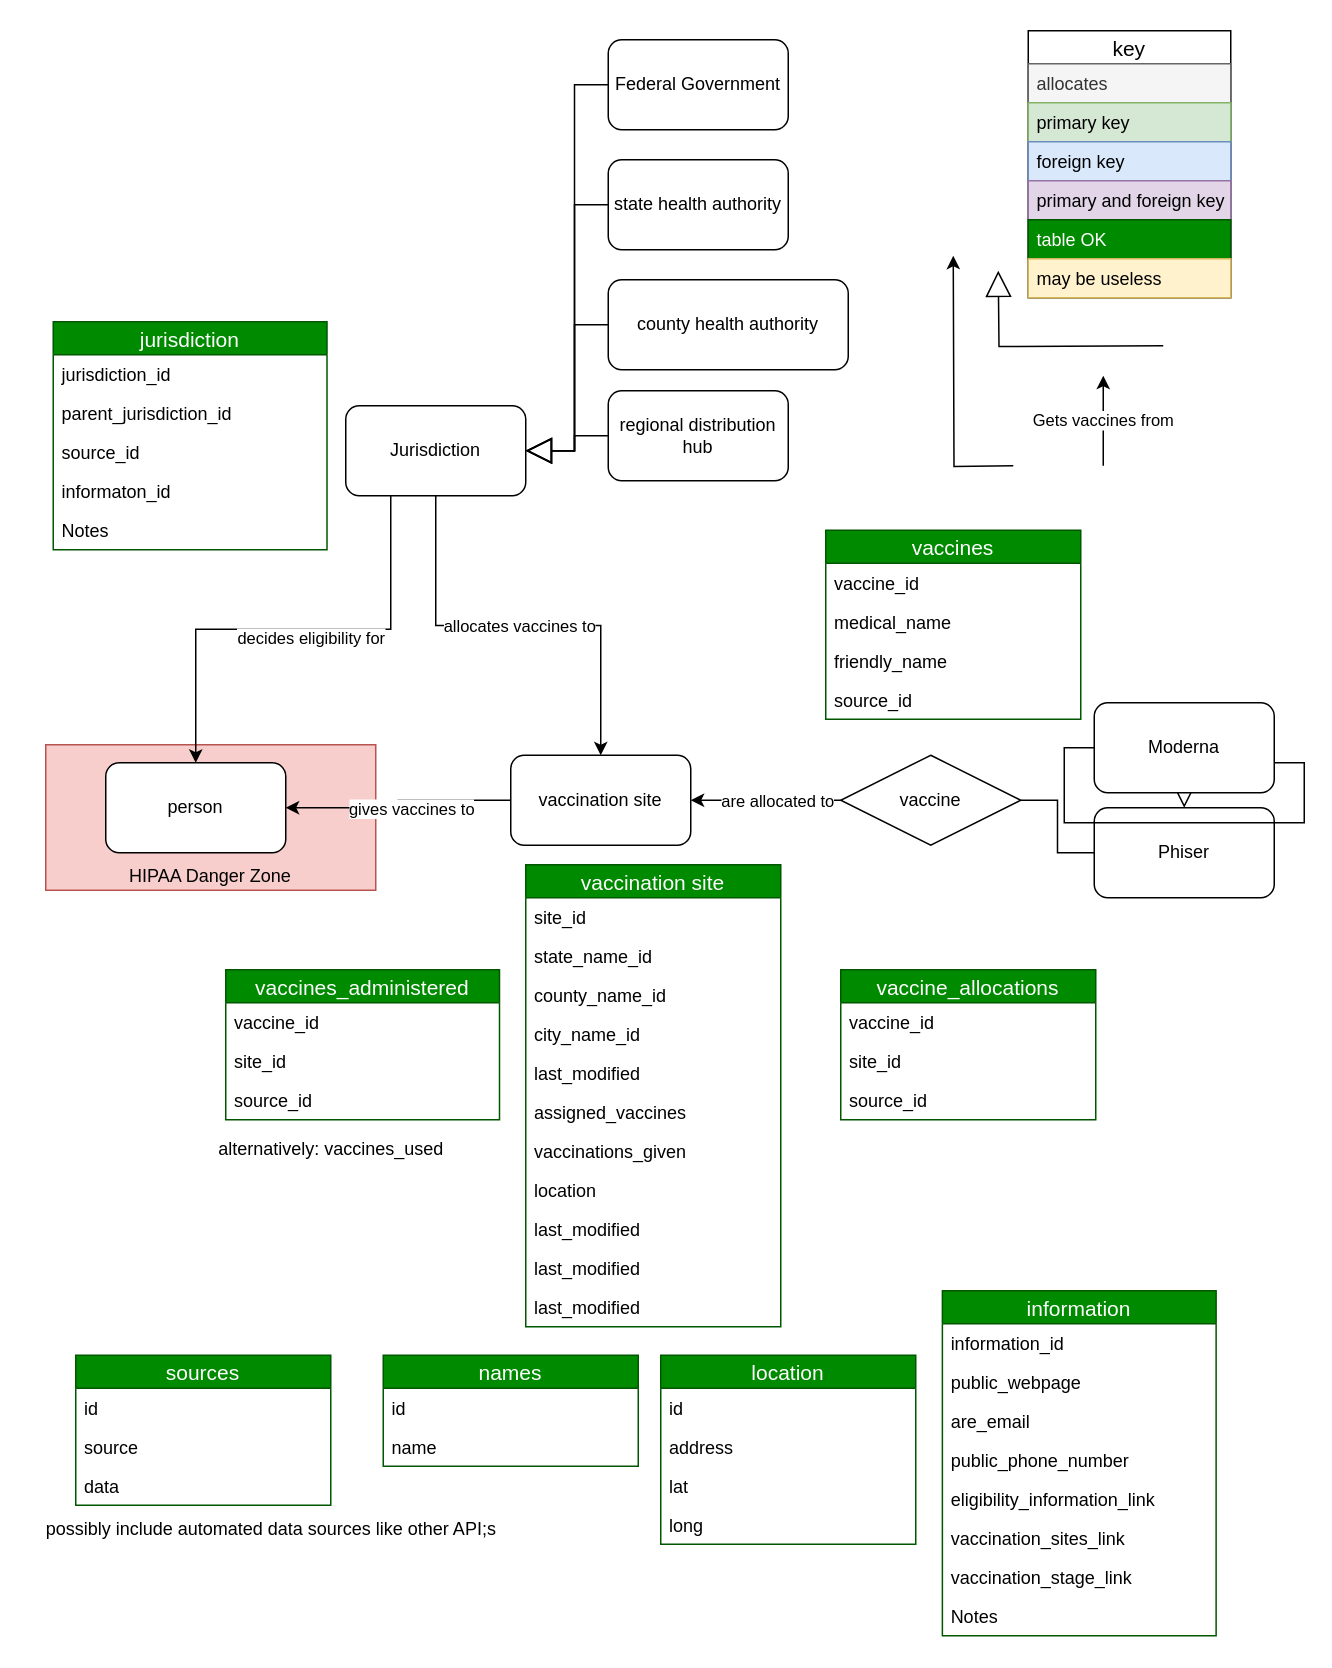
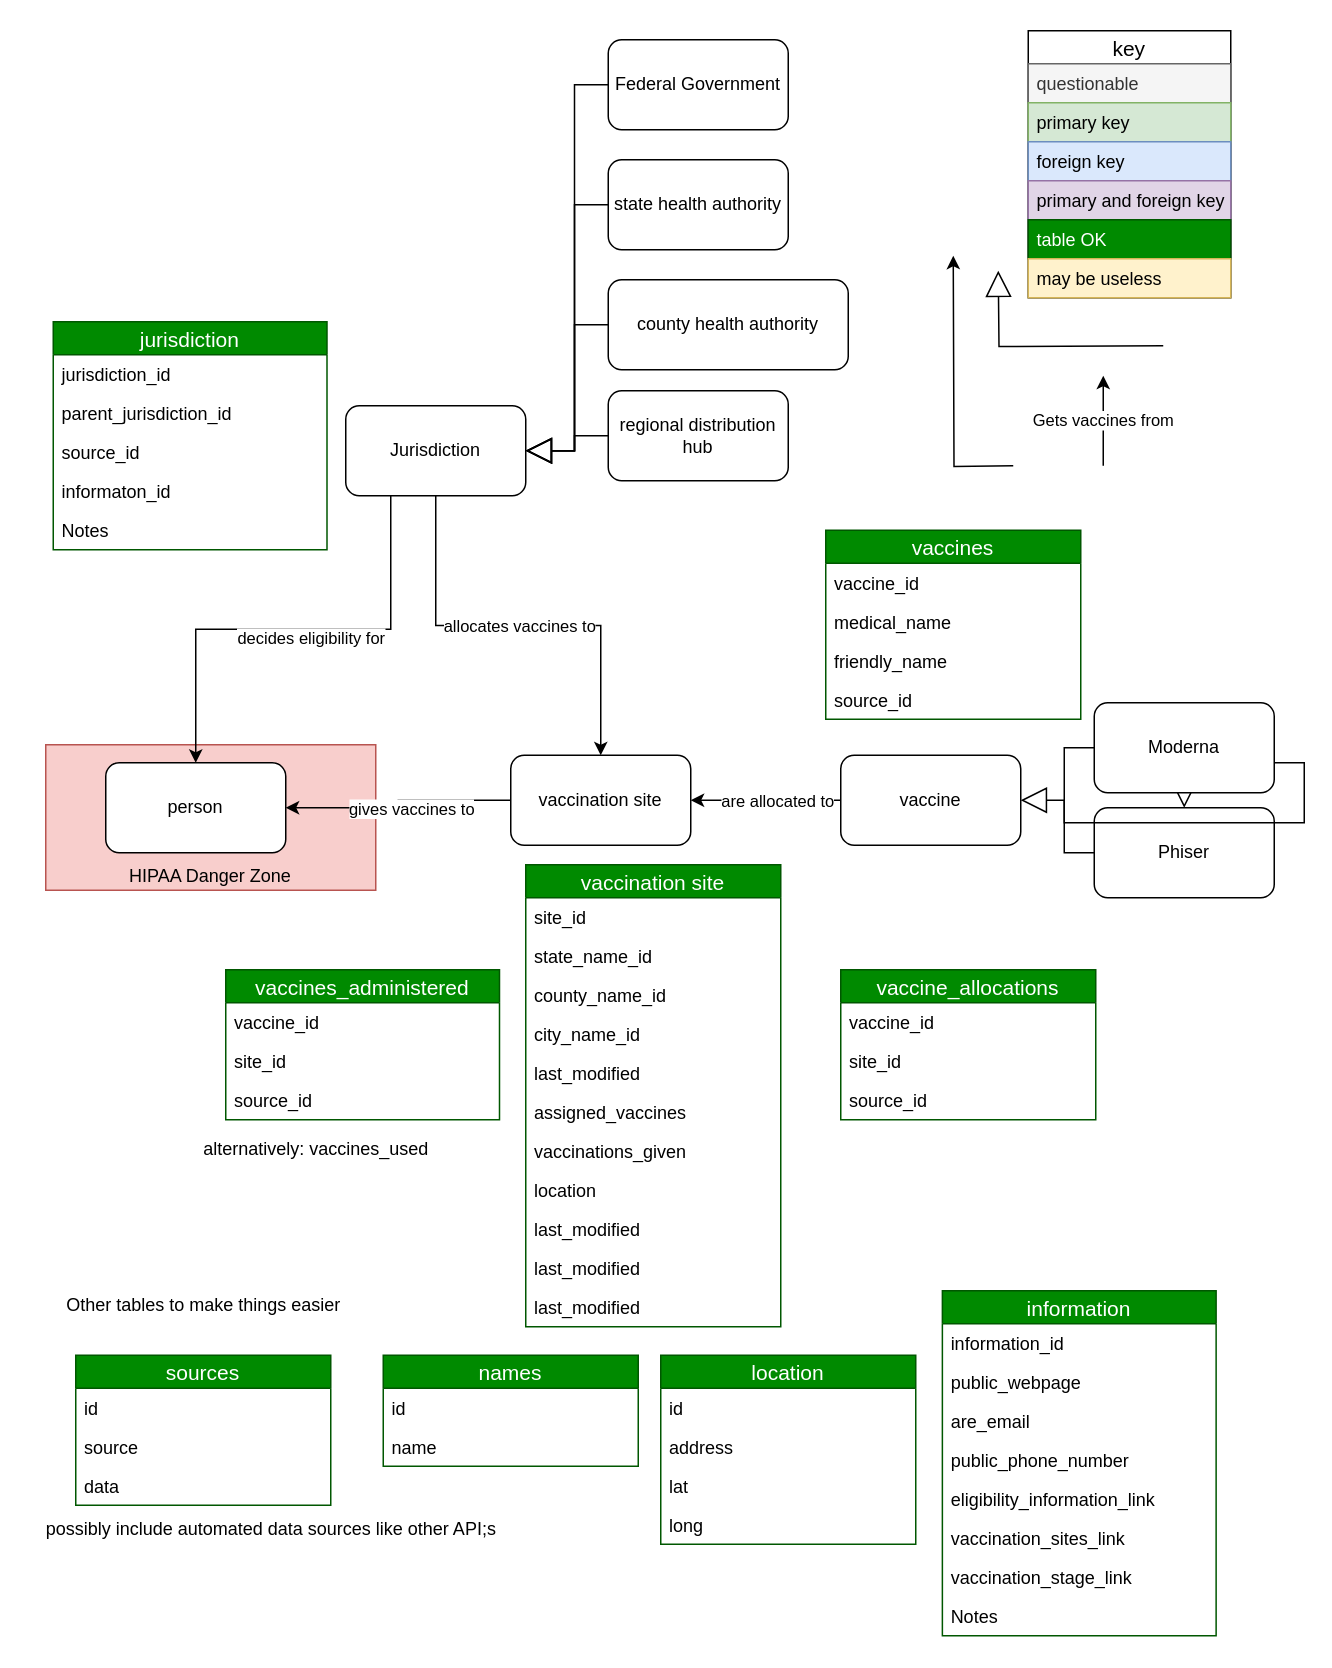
(1077, 84) -> (1092, 84)
(931, 800) -> (931, 800)
(1058, 812) -> (1055, 800)
(331, 1150) -> (316, 1150)
none -> (203, 1306)
